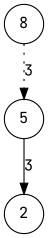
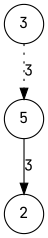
(24, 24) -> (24, 24)
